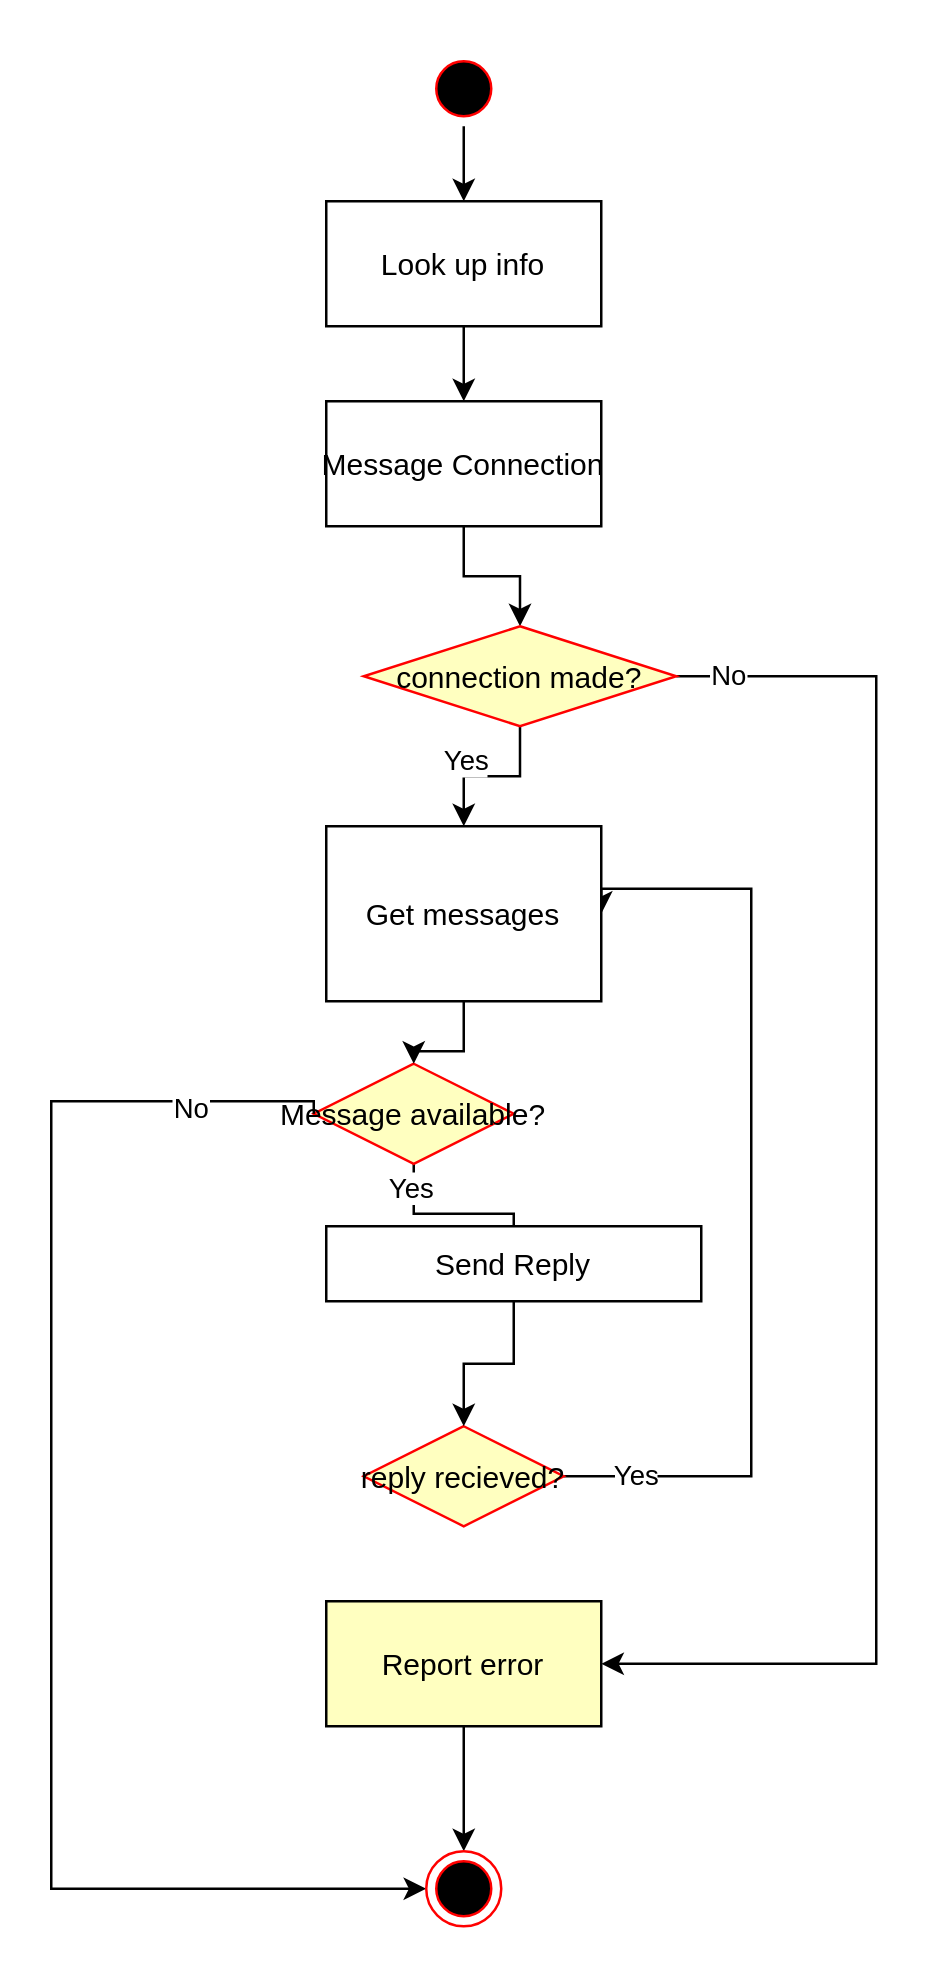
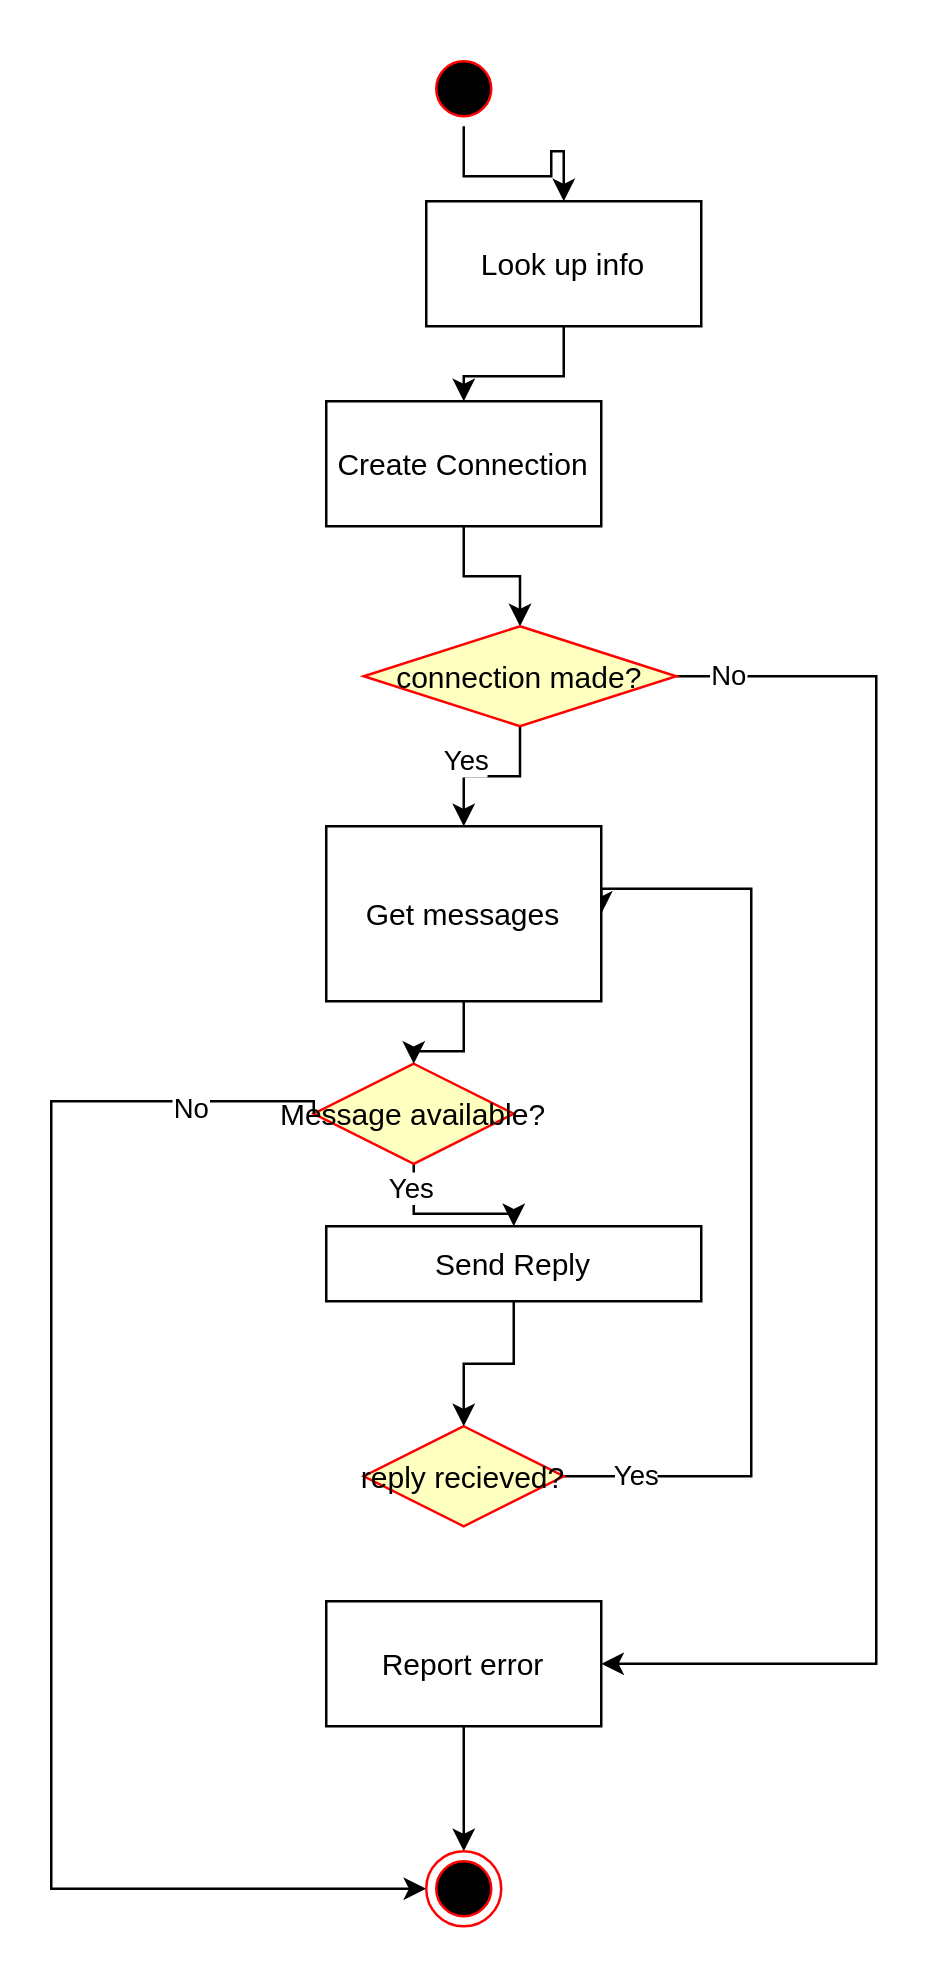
(464, 264) -> (564, 264)
(463, 465) -> (463, 465)
(514, 1215) -> (511, 1214)
(464, 1664) -> (464, 1664)
